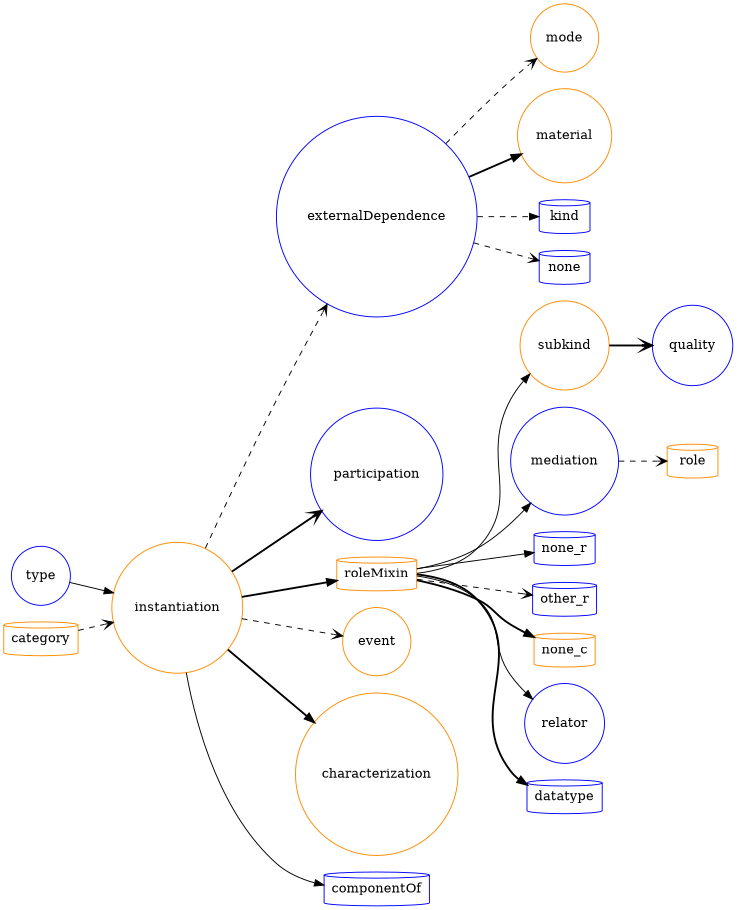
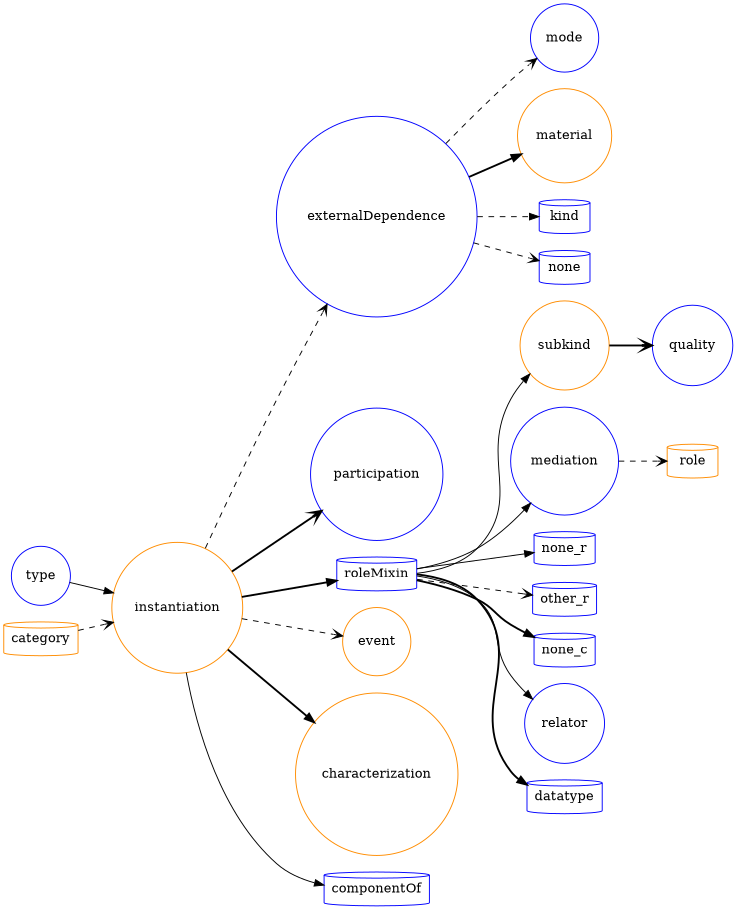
(565, 38) -> (565, 38)
(377, 574) -> (377, 574)
(565, 650) -> (565, 650)
